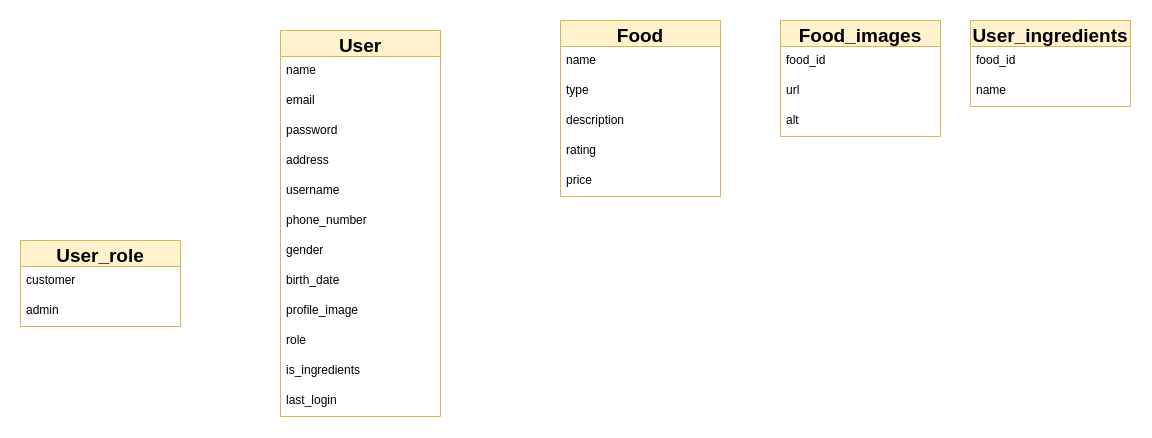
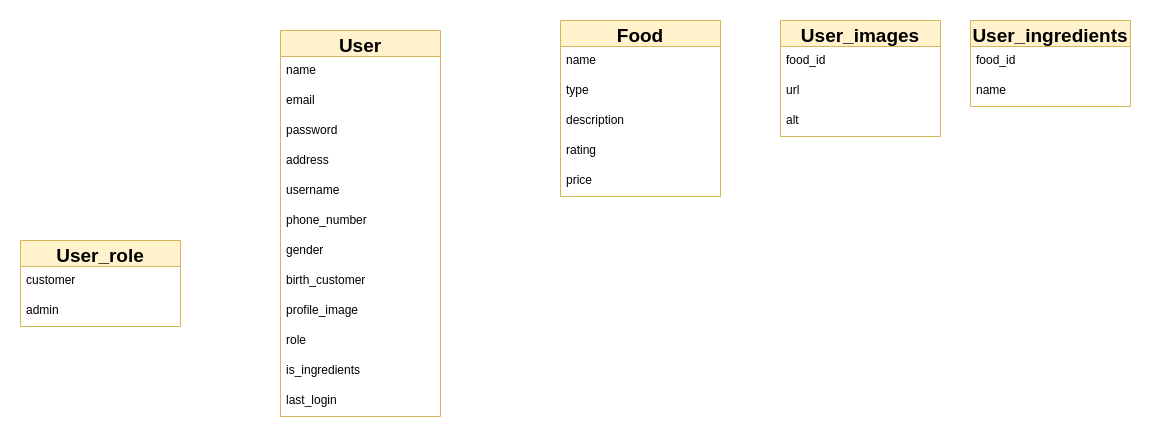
(860, 35) -> (860, 35)
(319, 281) -> (332, 281)
